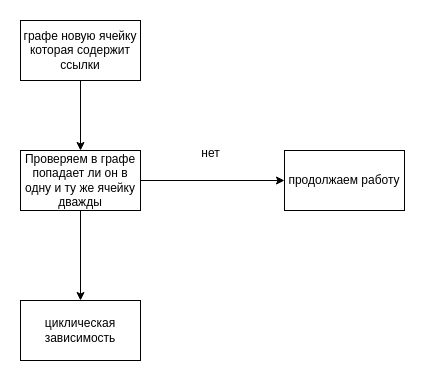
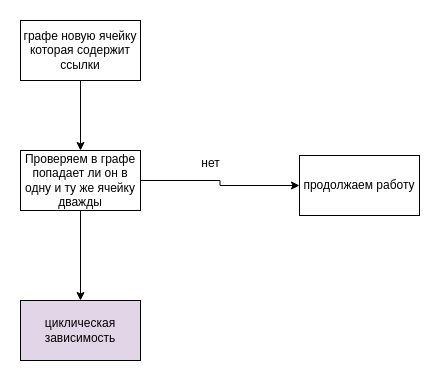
(211, 154) -> (211, 164)
(345, 181) -> (360, 186)
(81, 331) -> (81, 331)
